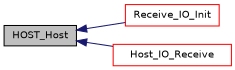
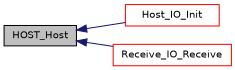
(172, 15) -> (172, 15)
(172, 55) -> (172, 55)
